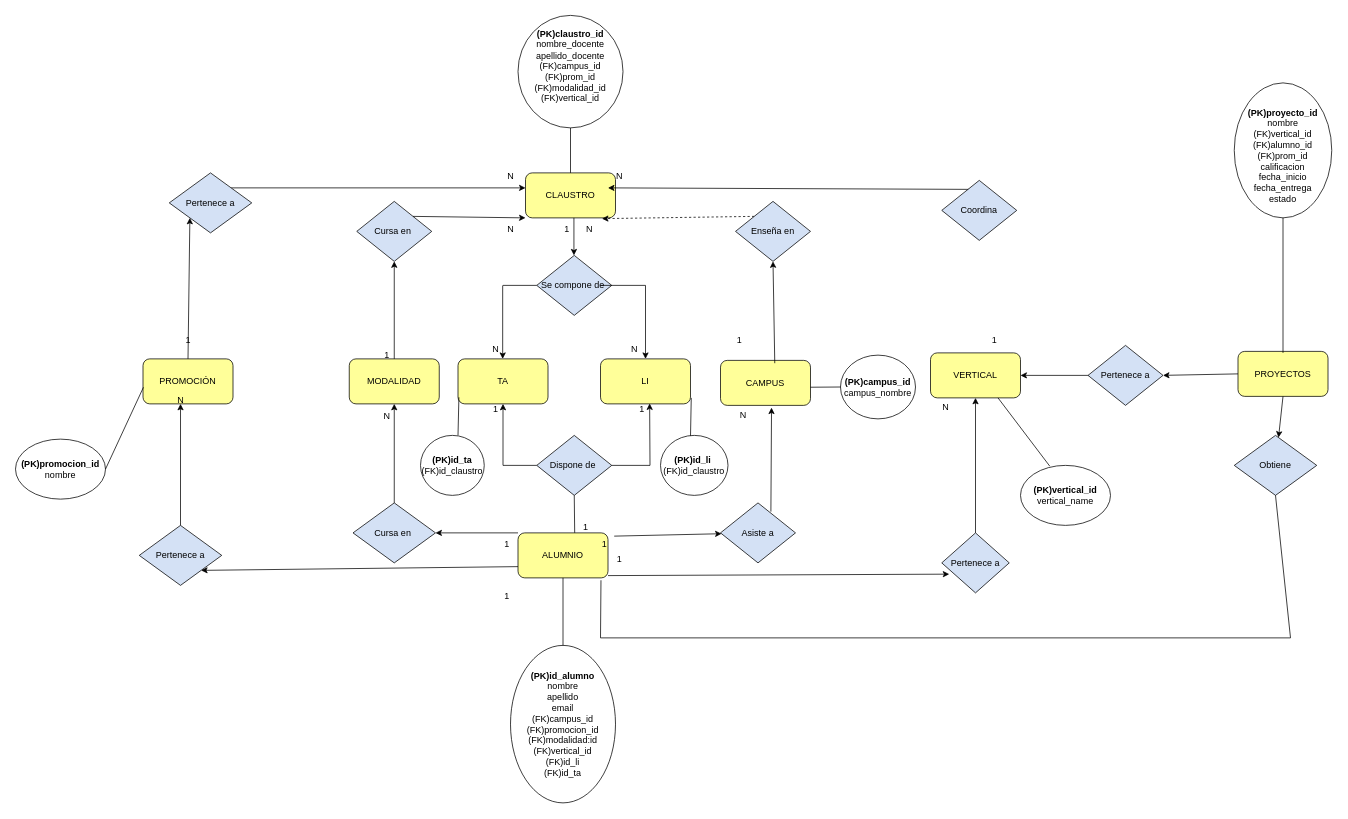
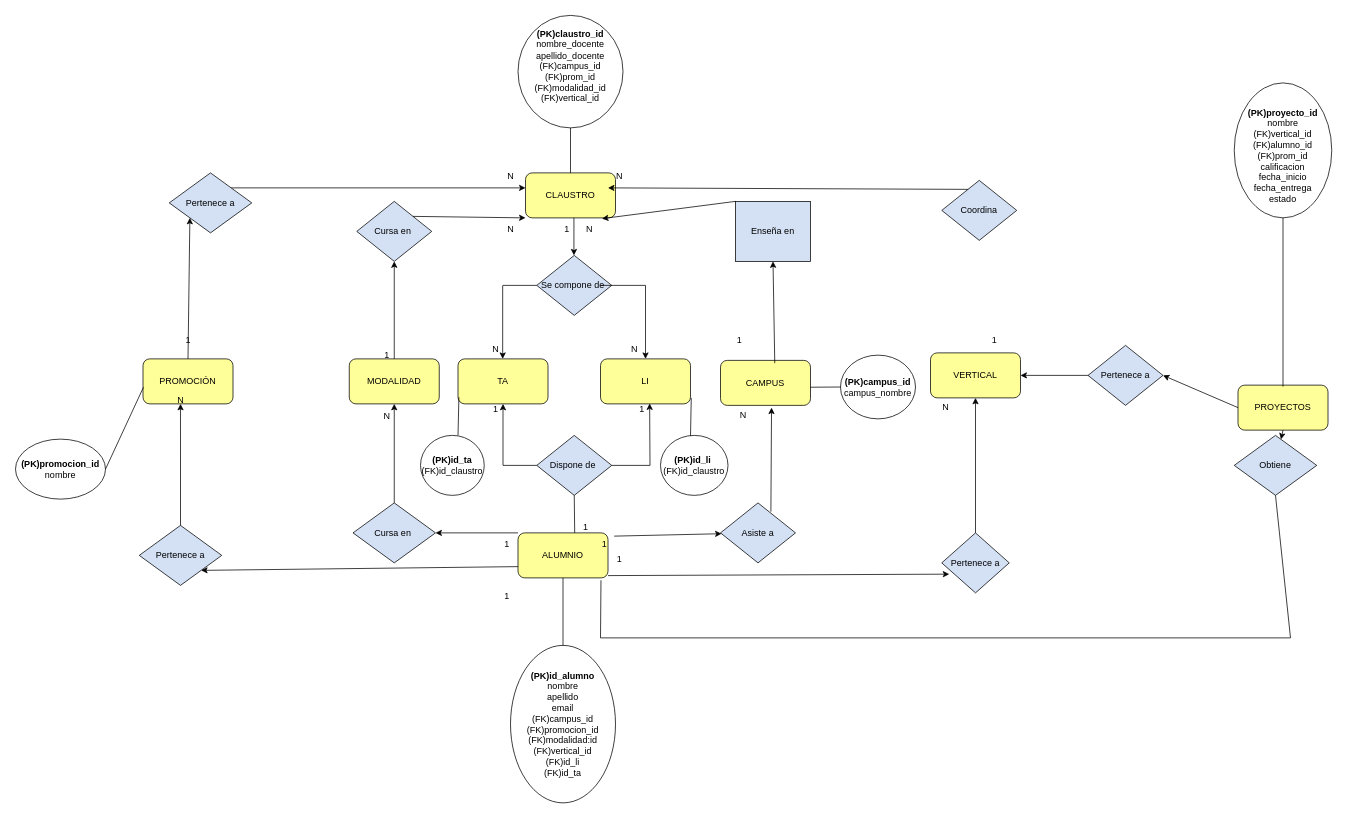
(681, 217) -> (671, 210)
(773, 231) -> (773, 231)
(1283, 374) -> (1283, 408)
(1024, 432) -> none
(1065, 495) -> none
